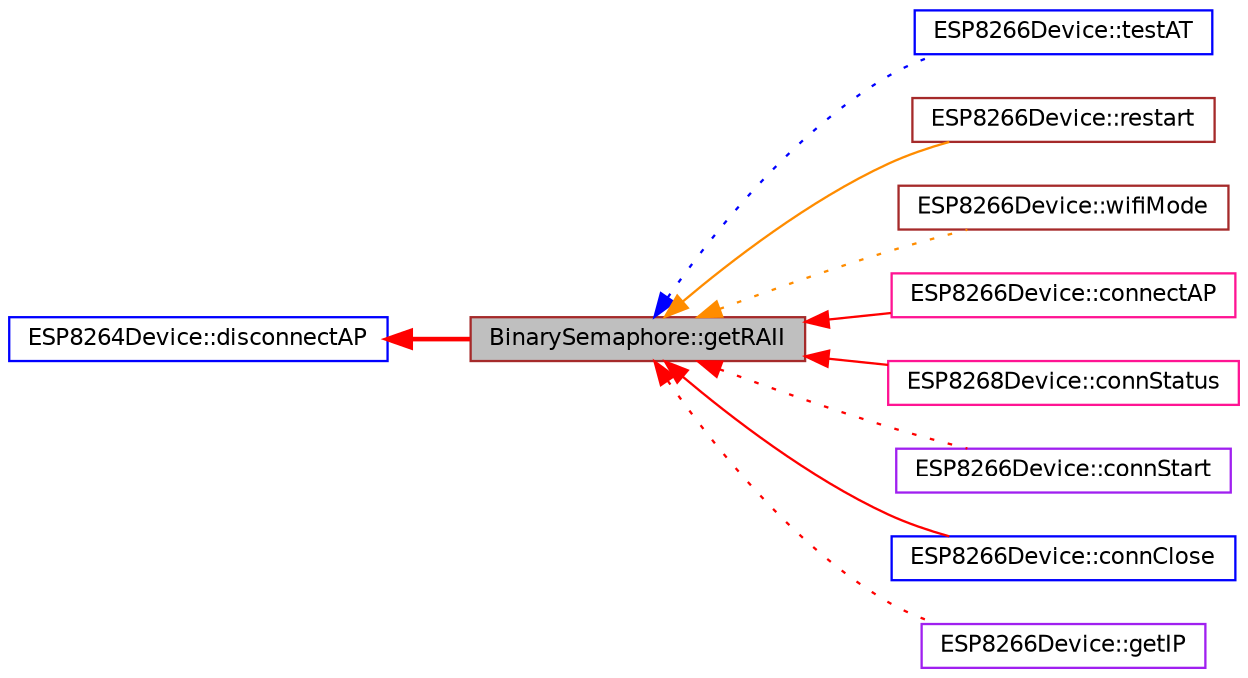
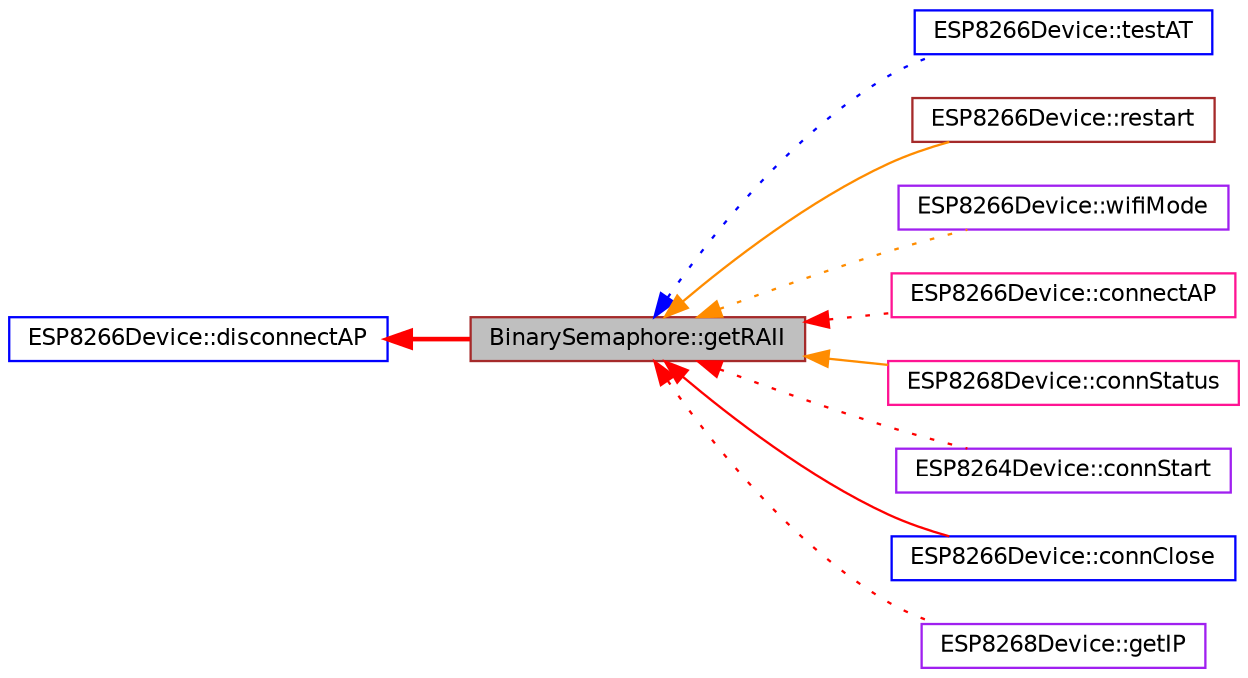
(1064, 208) -> (1064, 208)
(860, 316) -> (860, 316)
(198, 339) -> (198, 339)
(858, 362) -> (858, 362)
(1064, 471) -> (1064, 471)
(1064, 646) -> (1064, 646)
